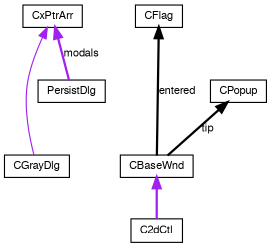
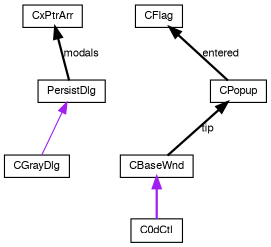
(64, 59) -> (64, 59)
(26, 96) -> (52, 134)
(158, 97) -> (203, 58)
(157, 231) -> (157, 231)
